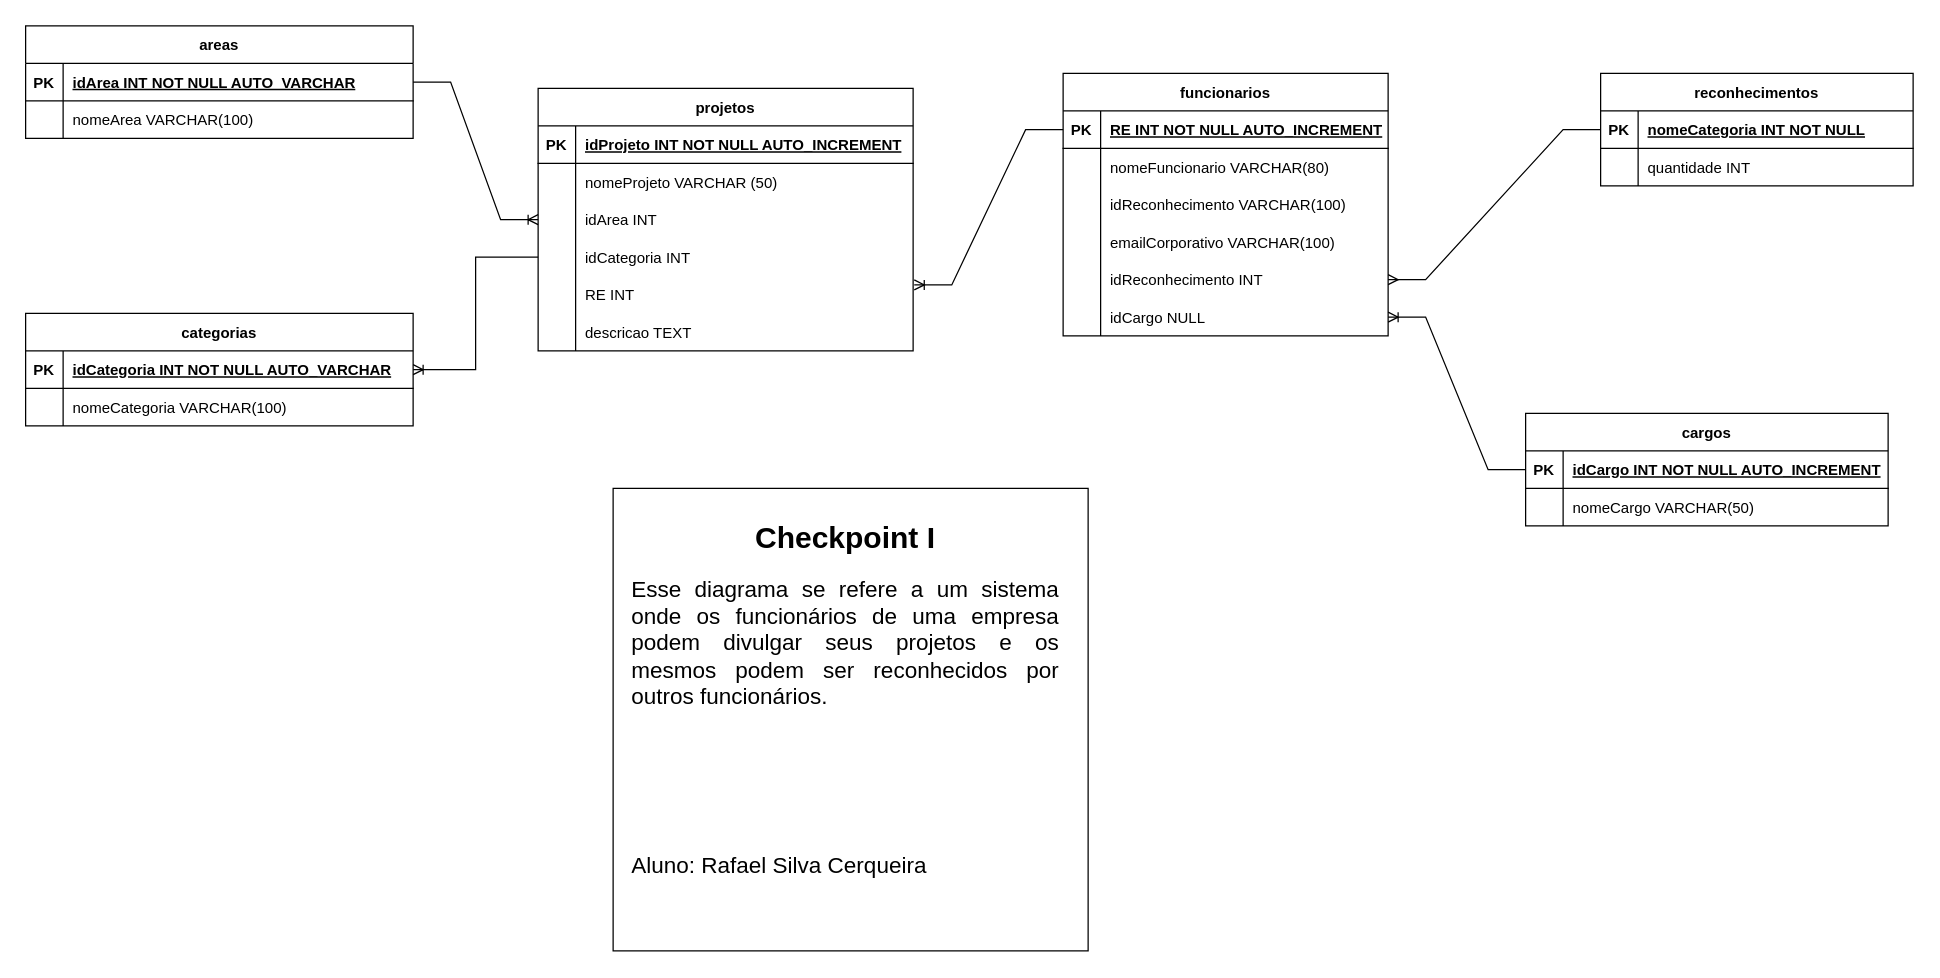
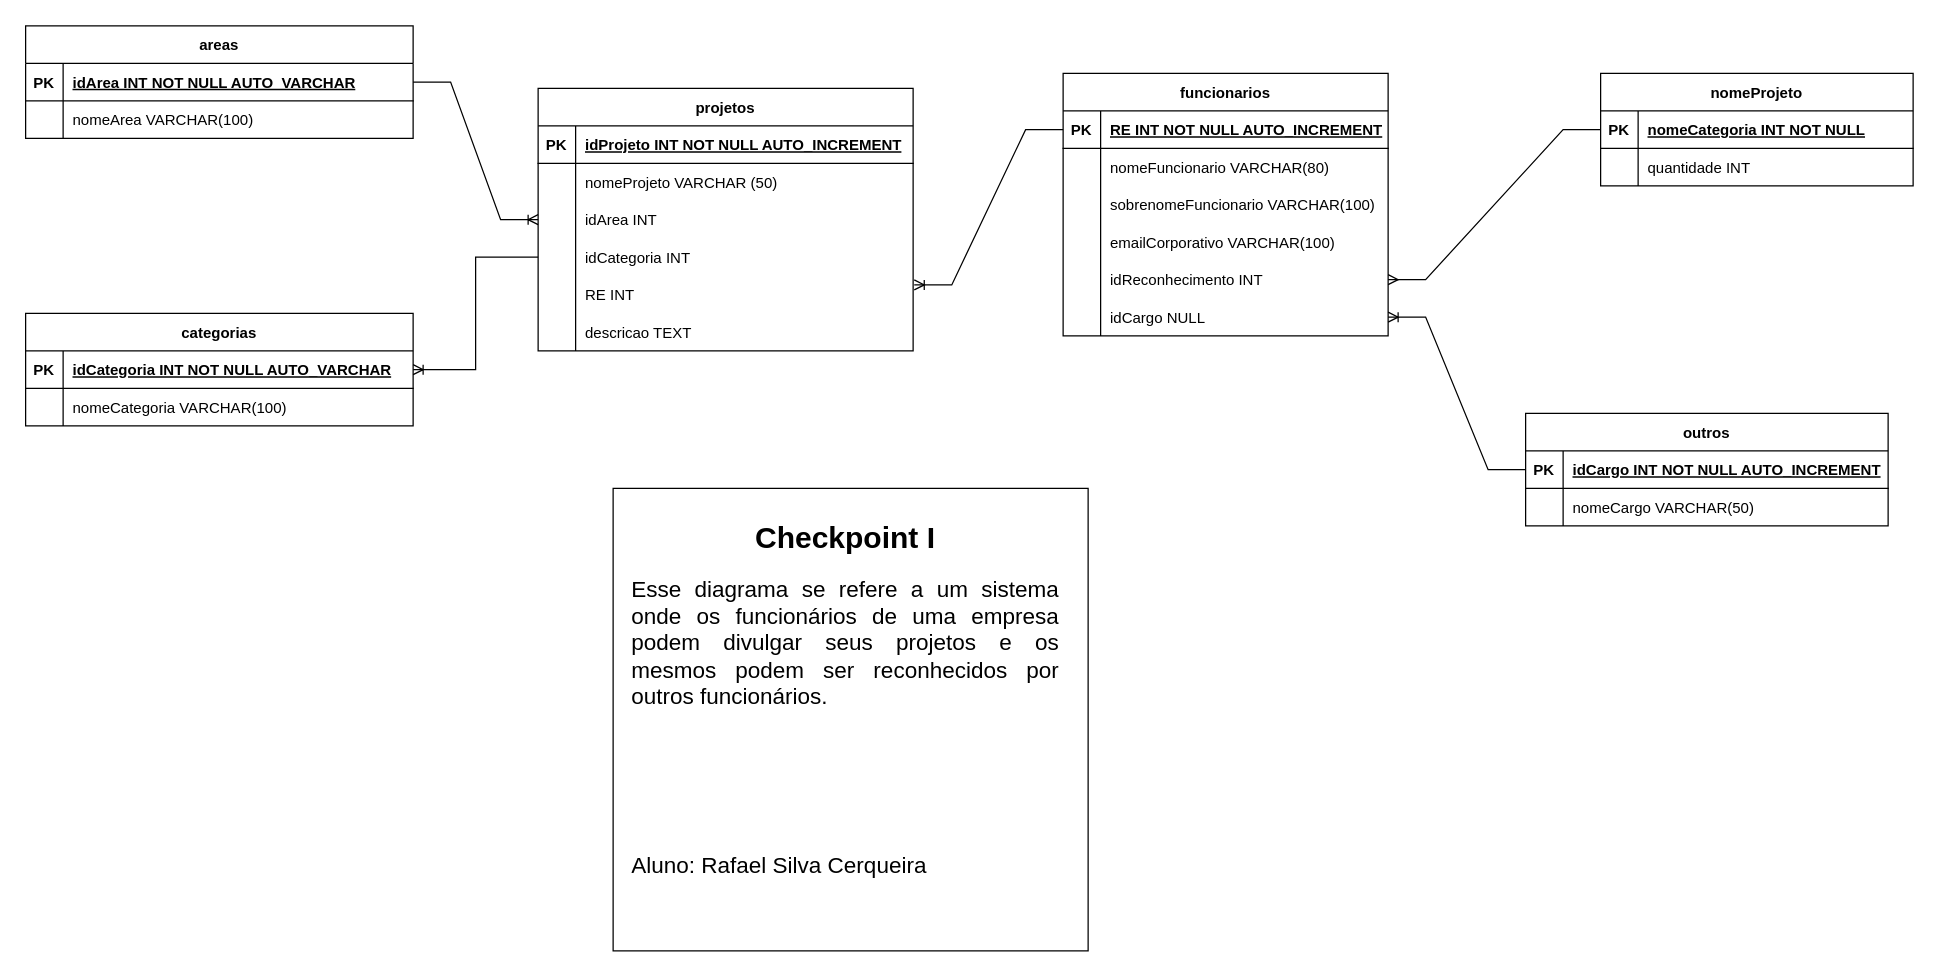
(1756, 93) -> (1756, 93)
(1226, 205) -> (1243, 205)
(1706, 433) -> (1706, 433)
